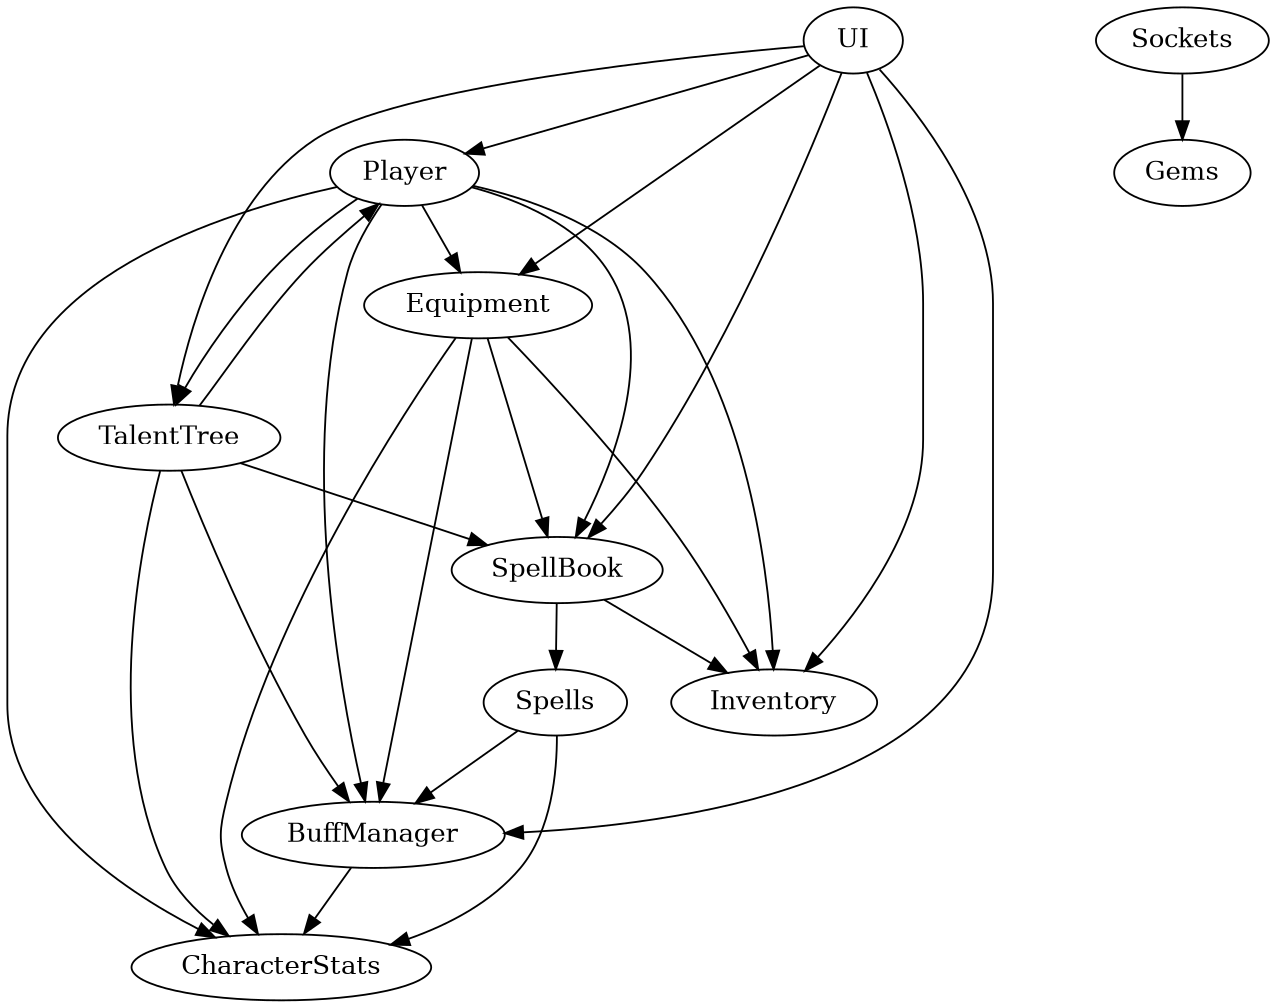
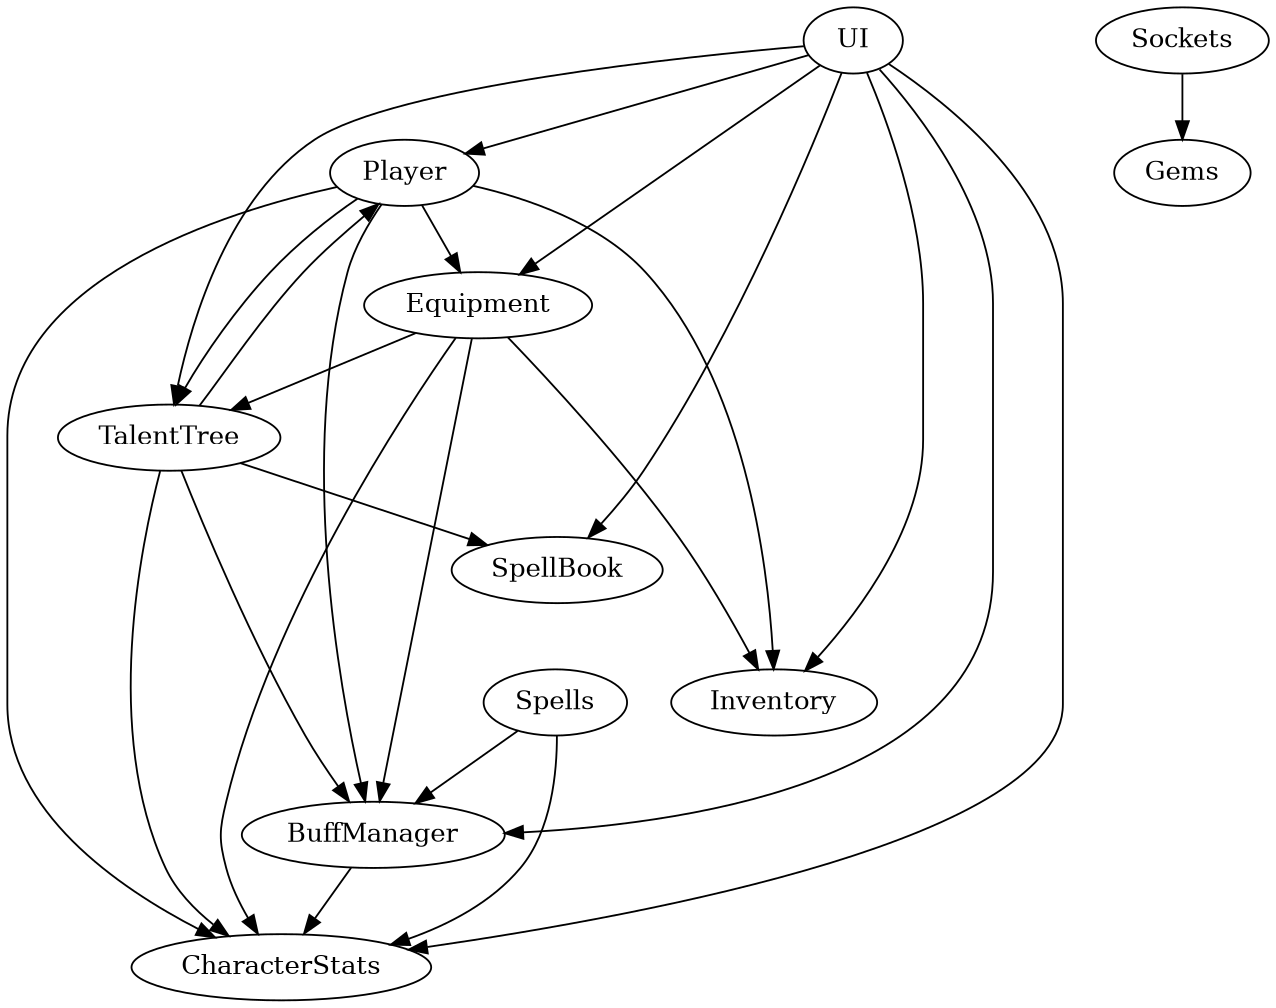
(626, 316) -> none
(515, 429) -> (344, 363)
(556, 627) -> none
(658, 632) -> none
none -> (1063, 704)
